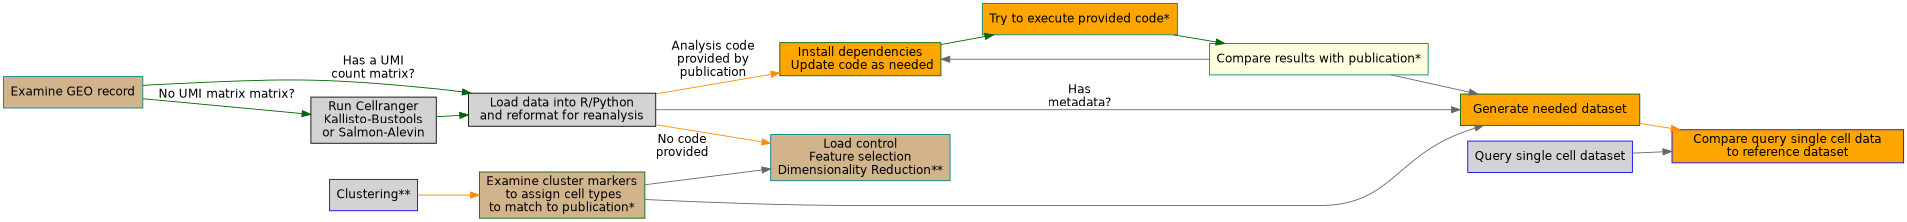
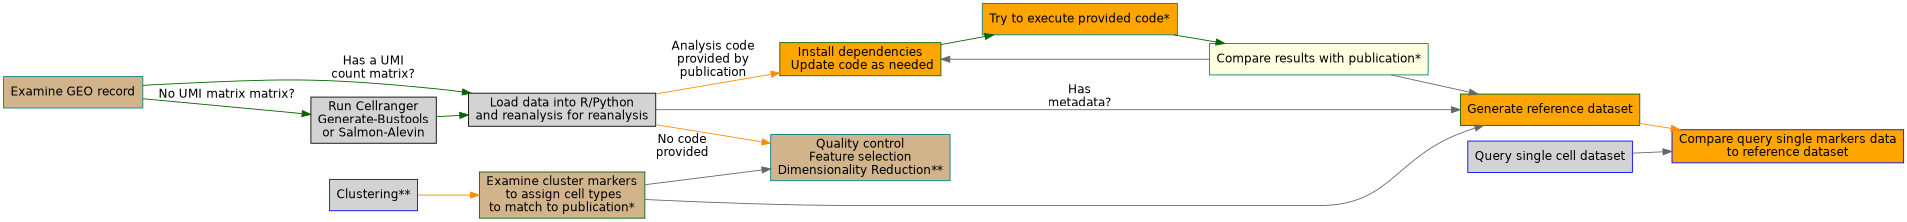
(562, 110) -> (562, 110)
(1550, 110) -> (1550, 110)
(374, 120) -> (374, 120)
(1788, 146) -> (1788, 146)
(860, 158) -> (860, 158)
